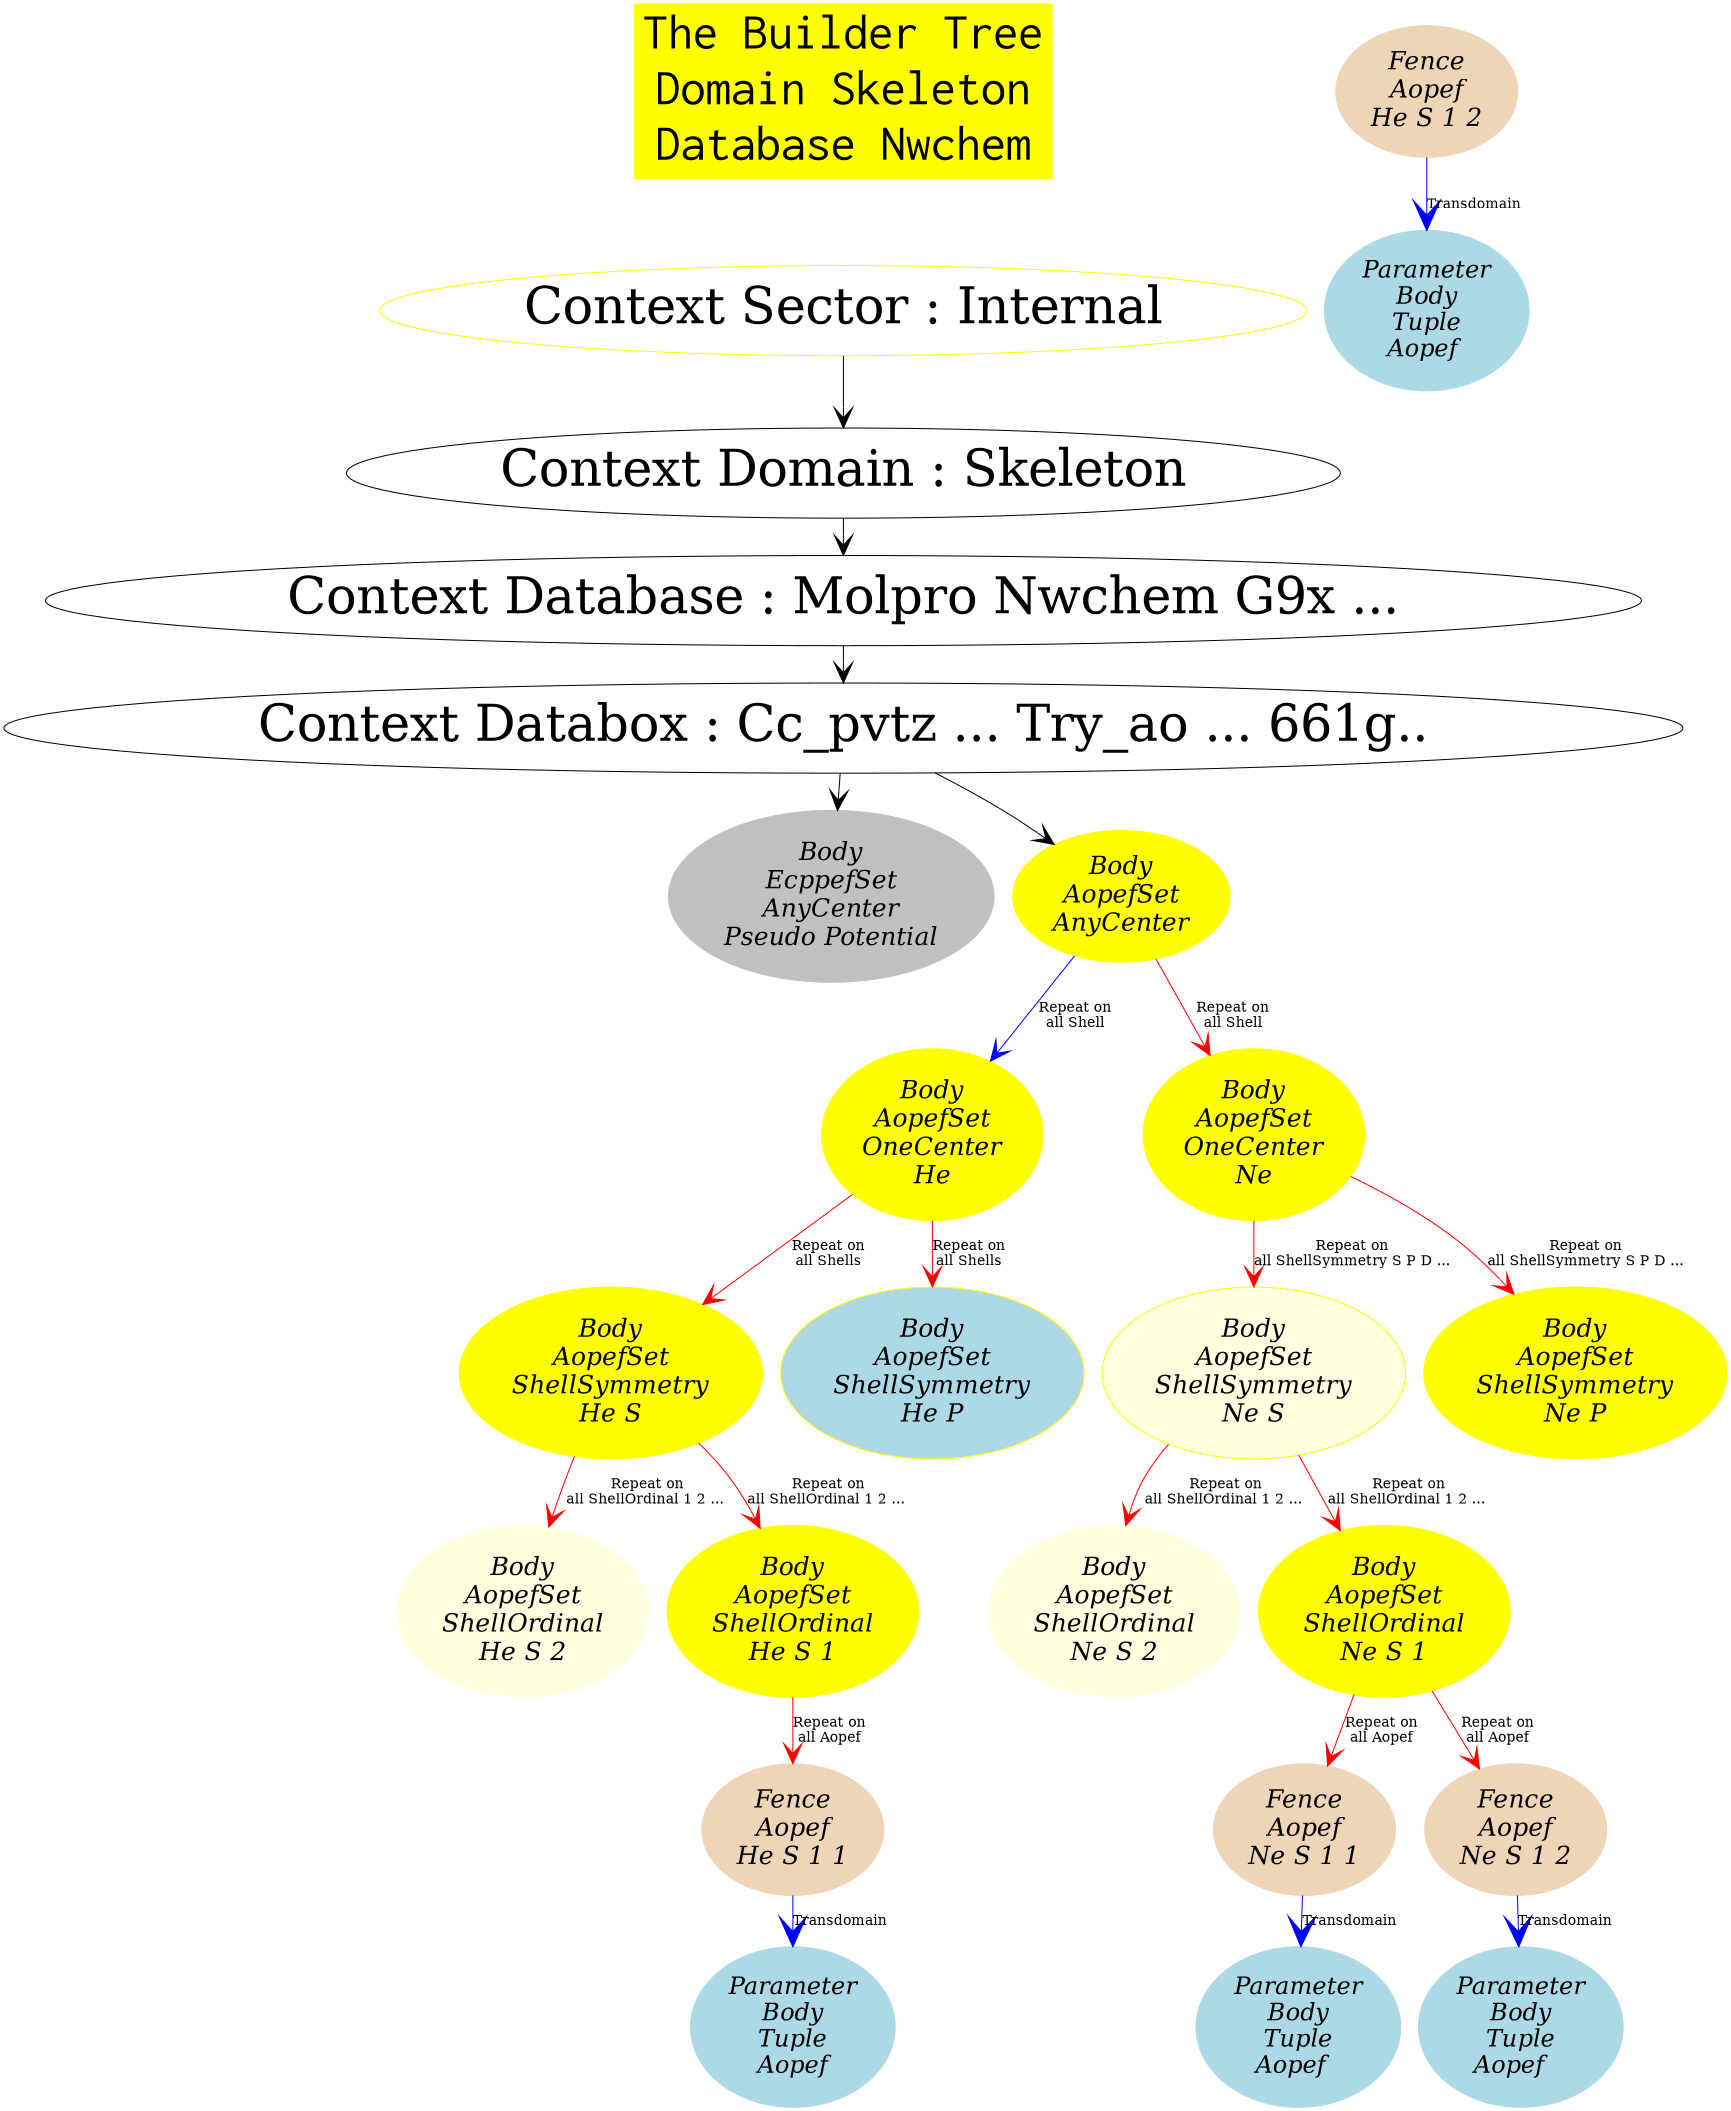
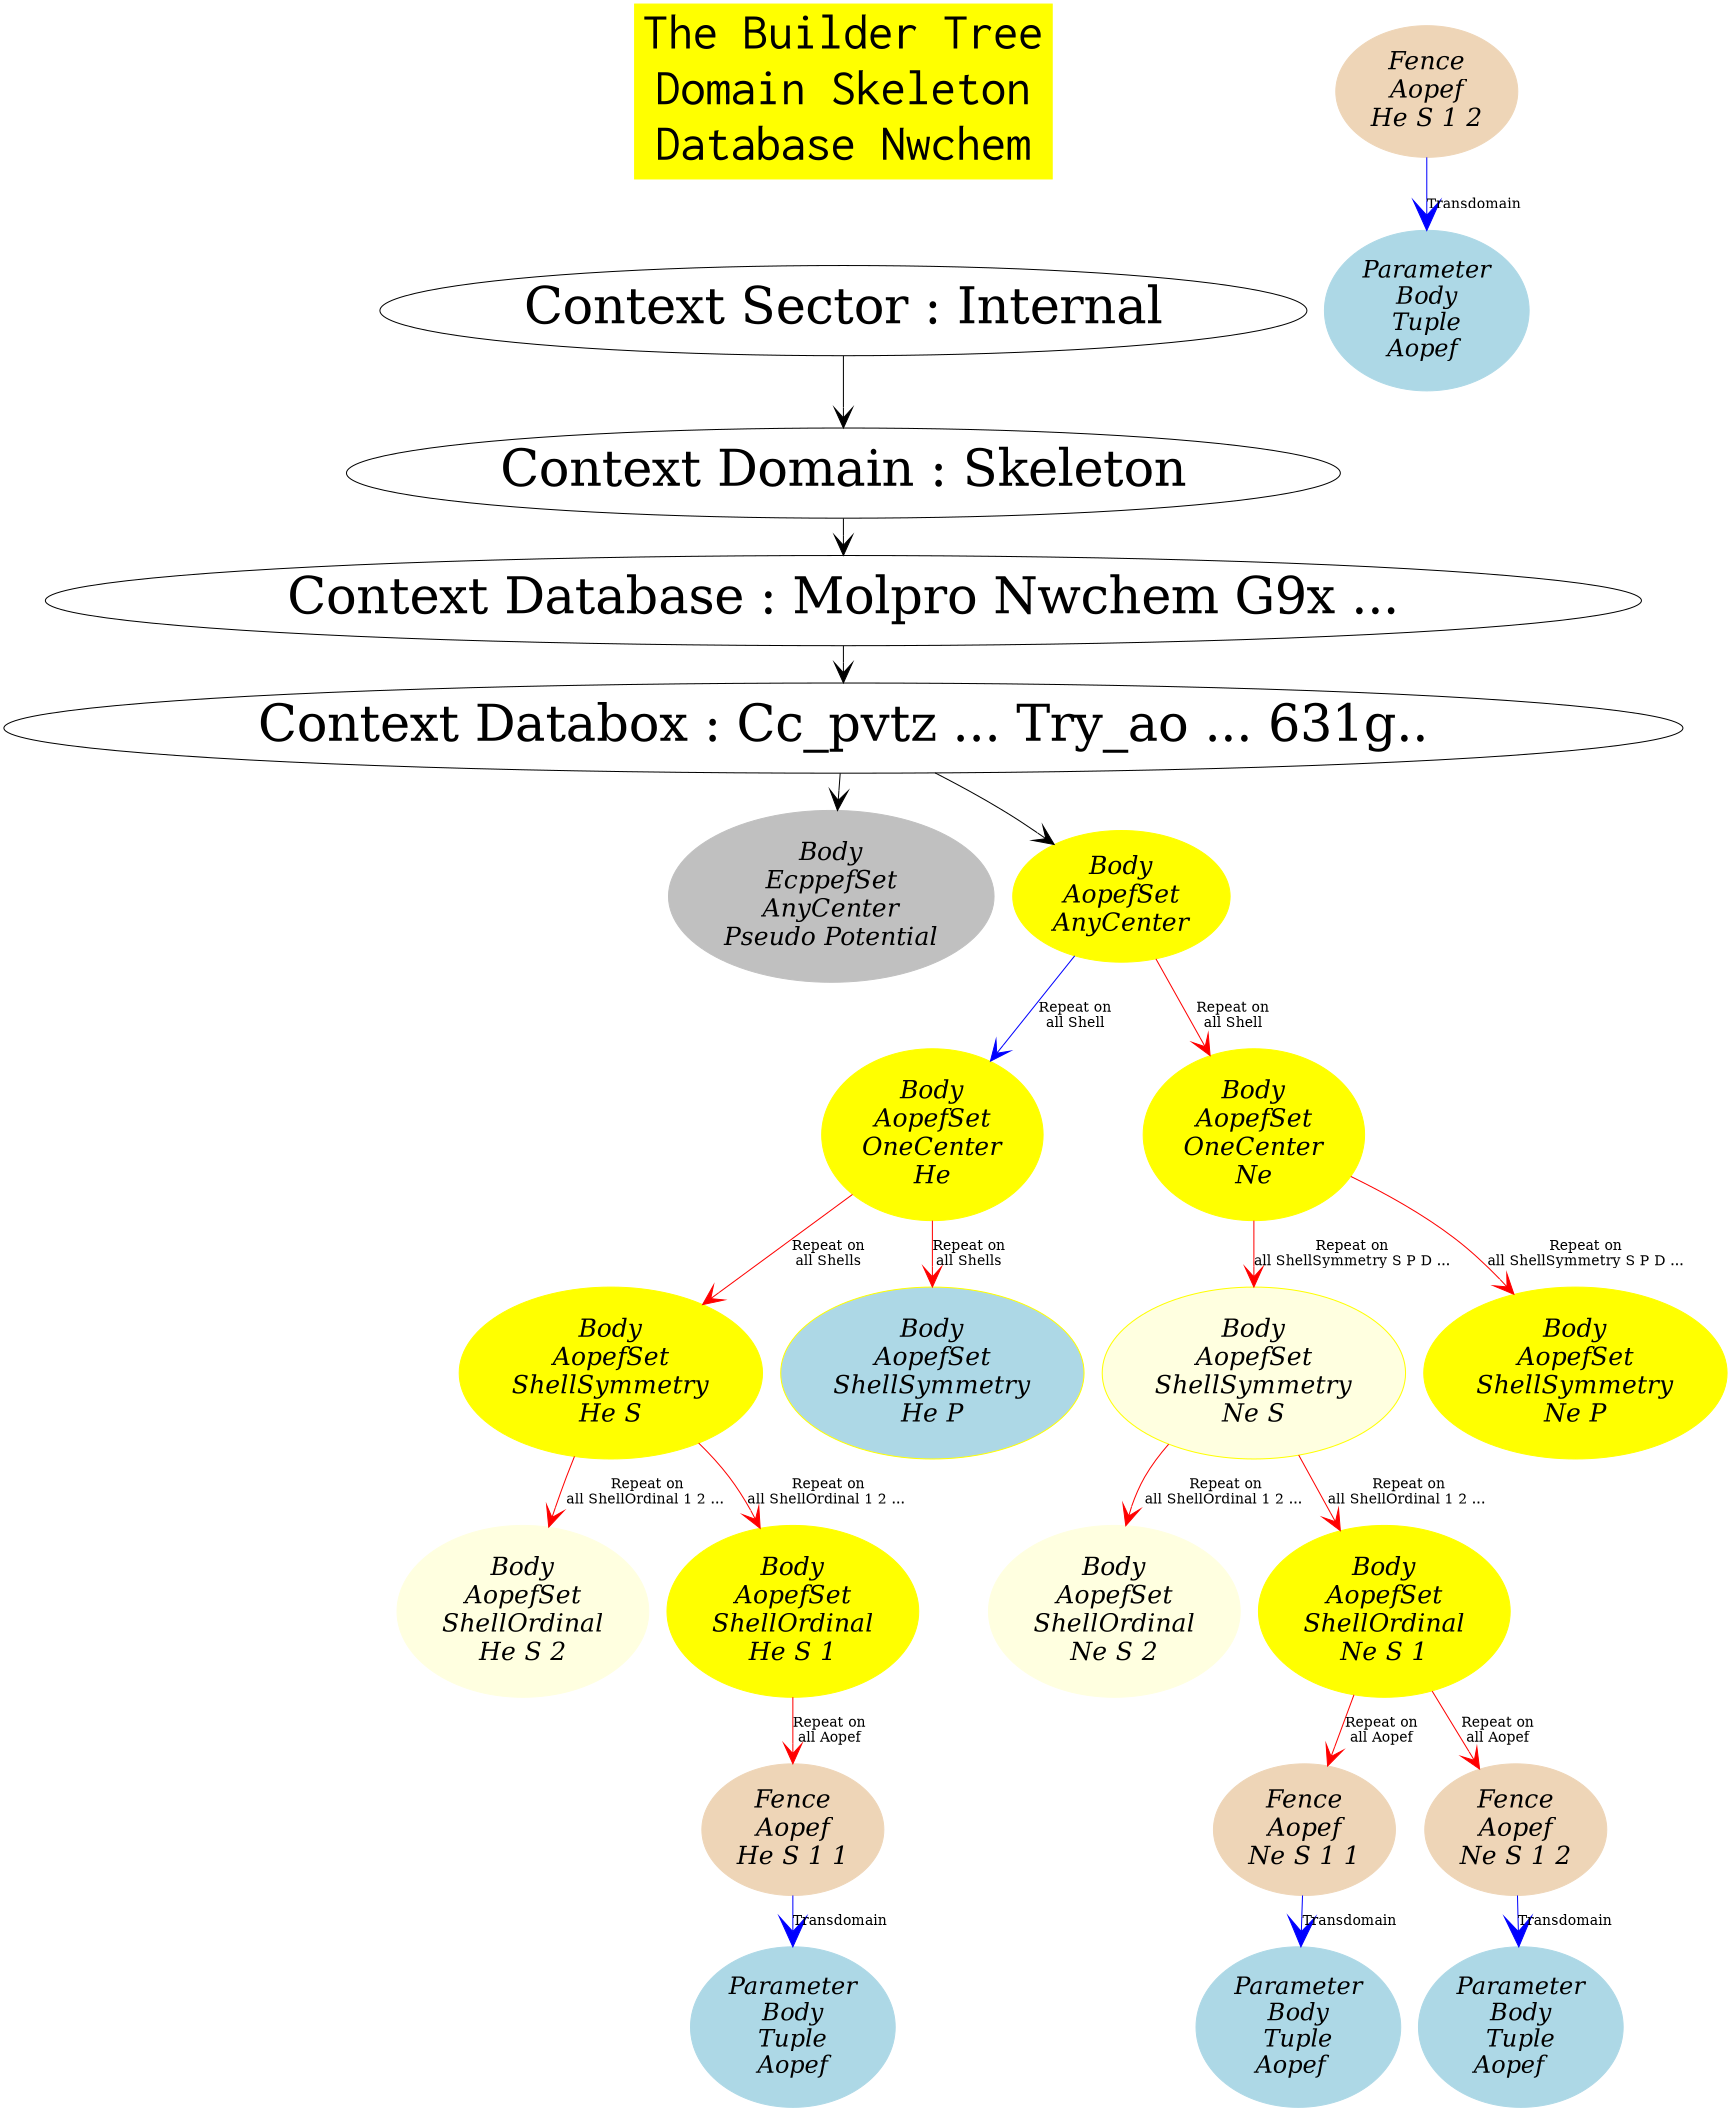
(843, 311) -> (843, 311)
(843, 728) -> (843, 728)
